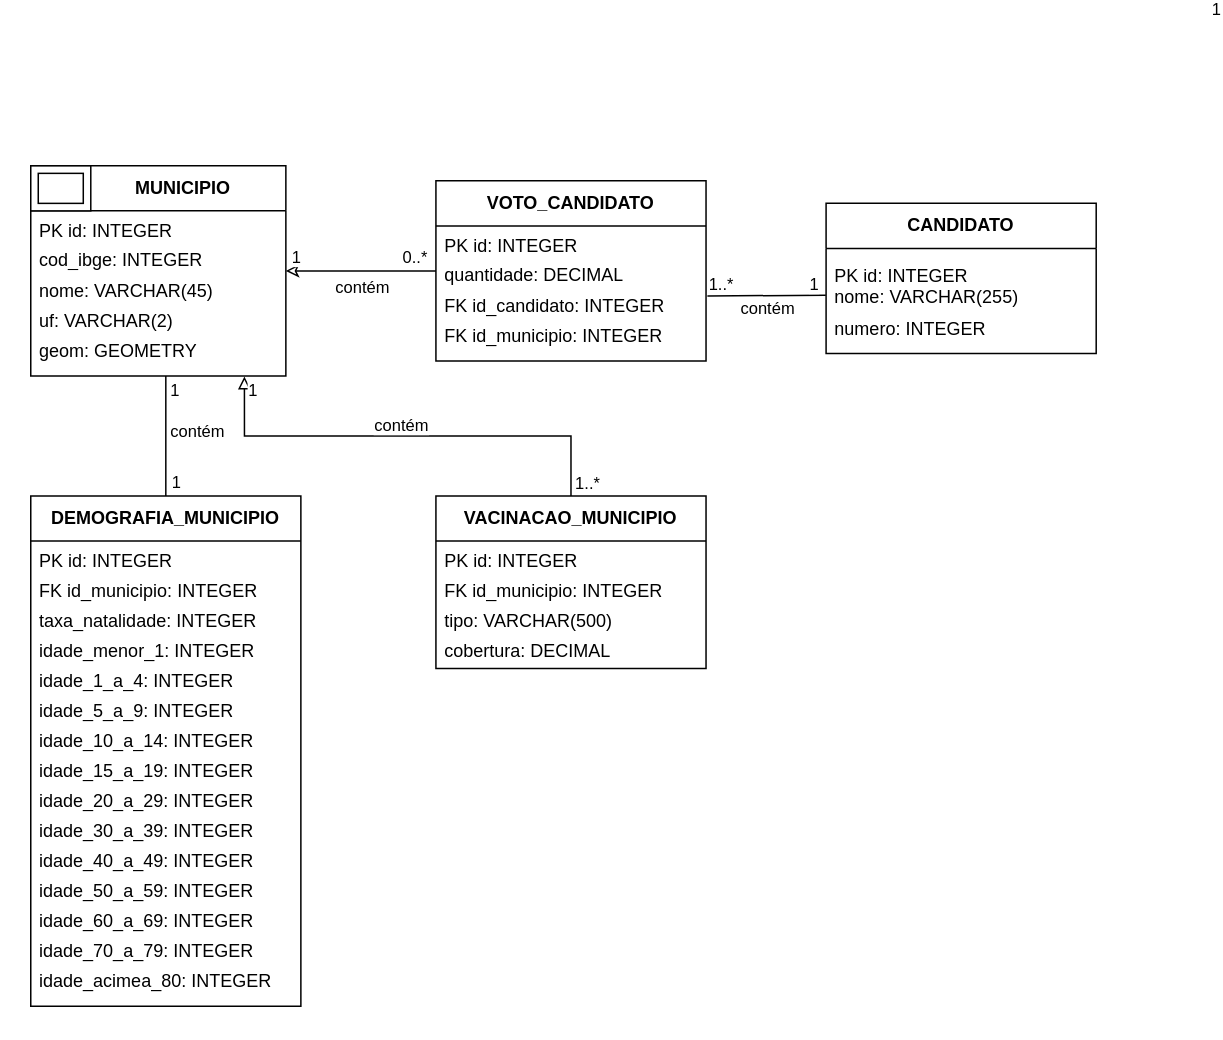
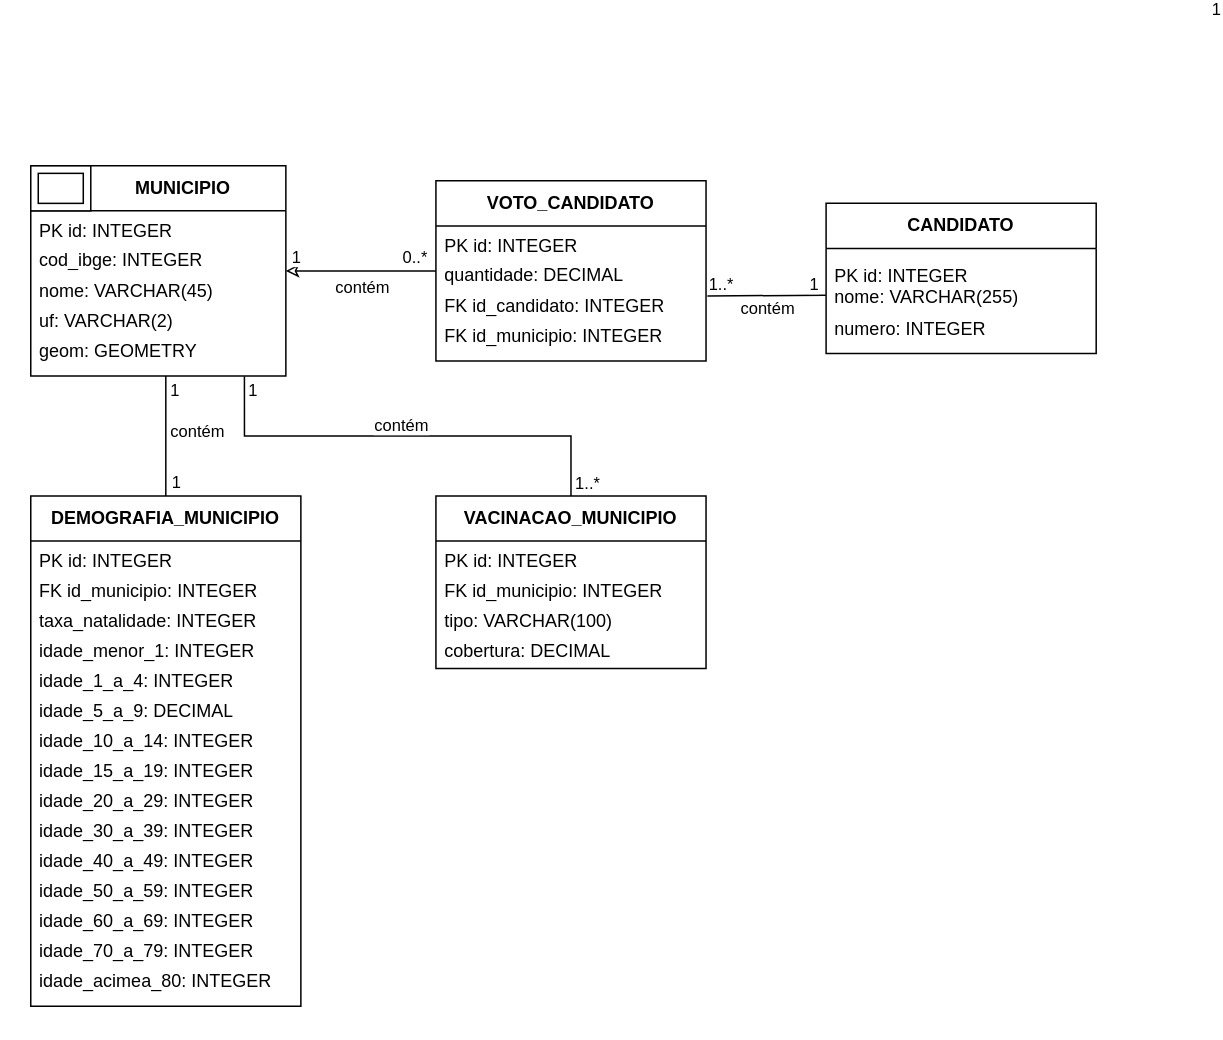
(244, 390) -> (244, 385)
(528, 622) -> (528, 622)
(134, 712) -> (134, 712)
